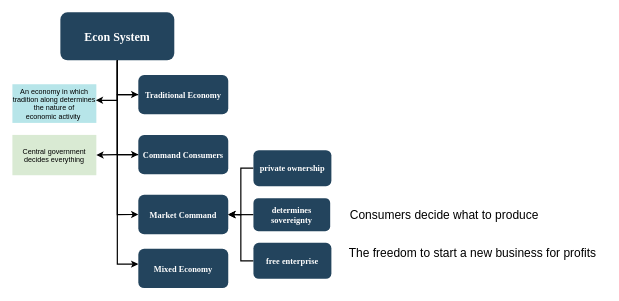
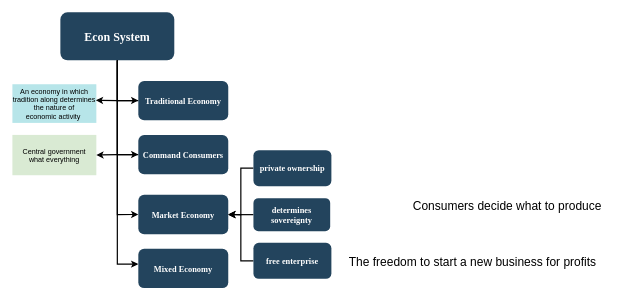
(183, 95) -> (183, 101)
(54, 151) -> (54, 151)
(183, 215) -> (183, 215)
(444, 215) -> (507, 206)
(474, 252) -> (474, 261)
